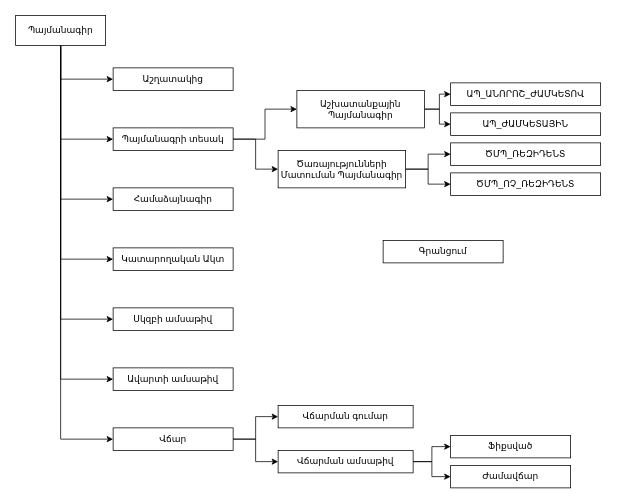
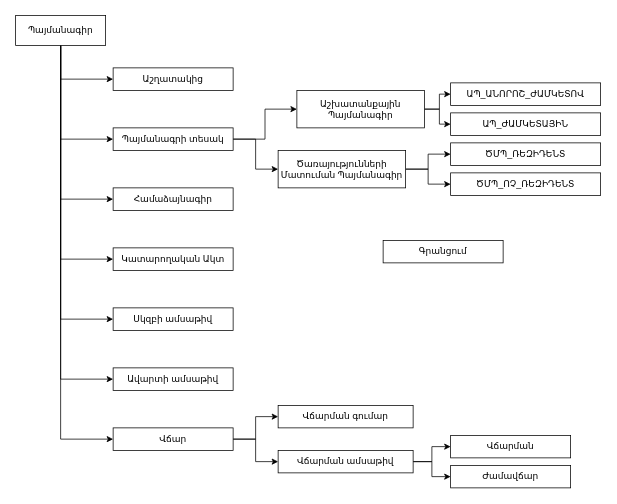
(510, 447) -> (510, 447)
